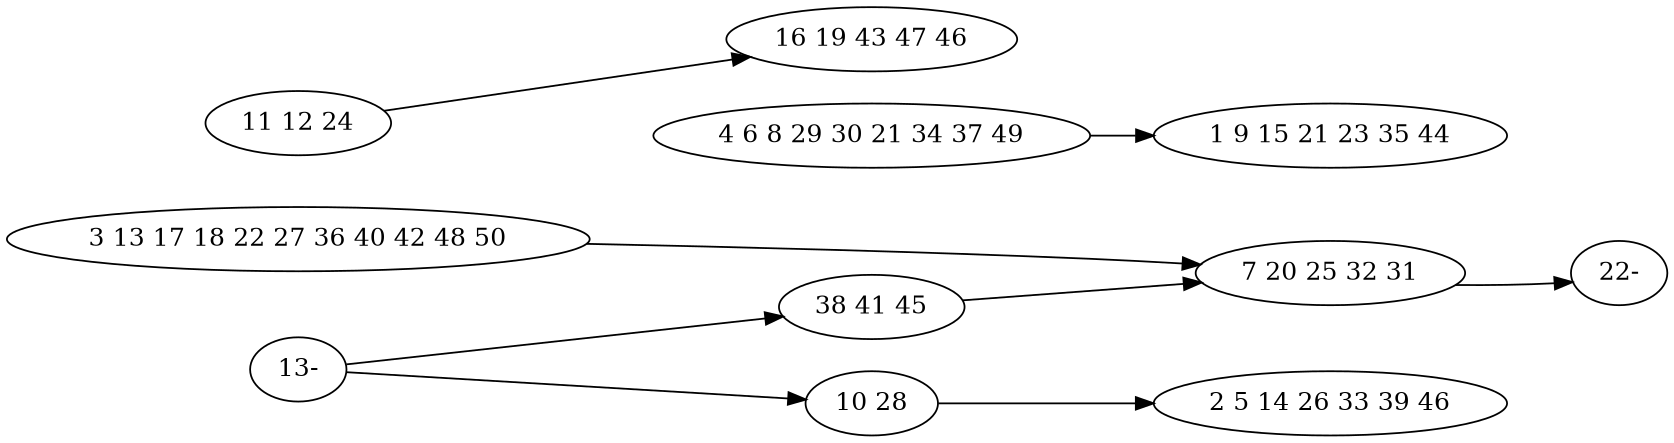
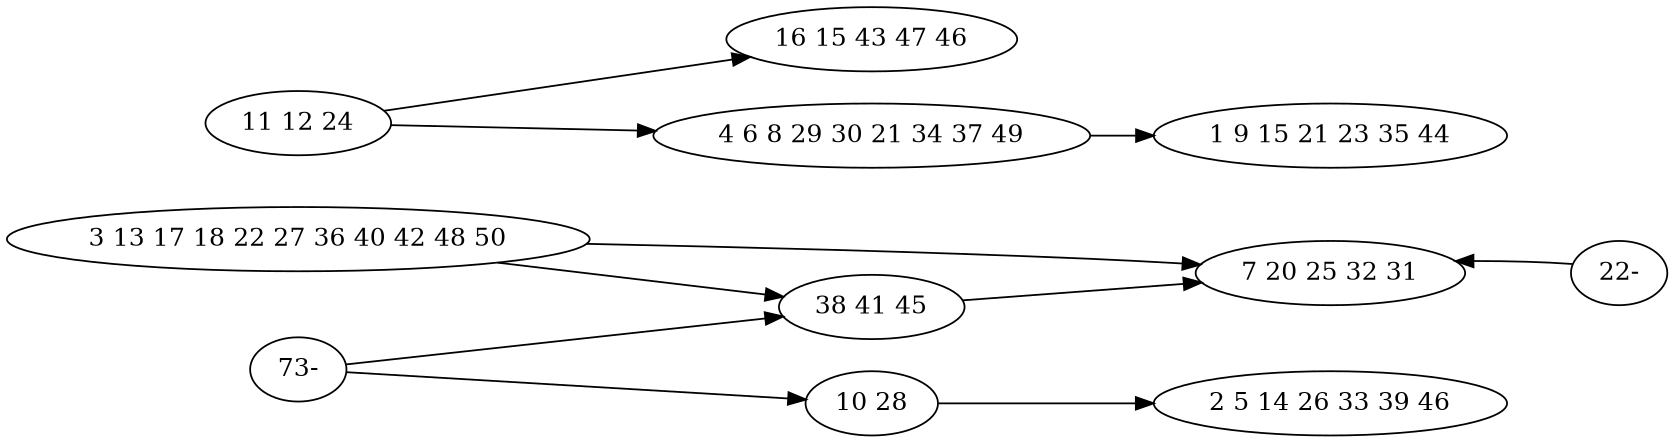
(872, 39) -> (872, 39)
none -> (514, 128)
none -> (632, 279)
(1505, 285) -> (1523, 262)
(298, 369) -> (298, 369)
